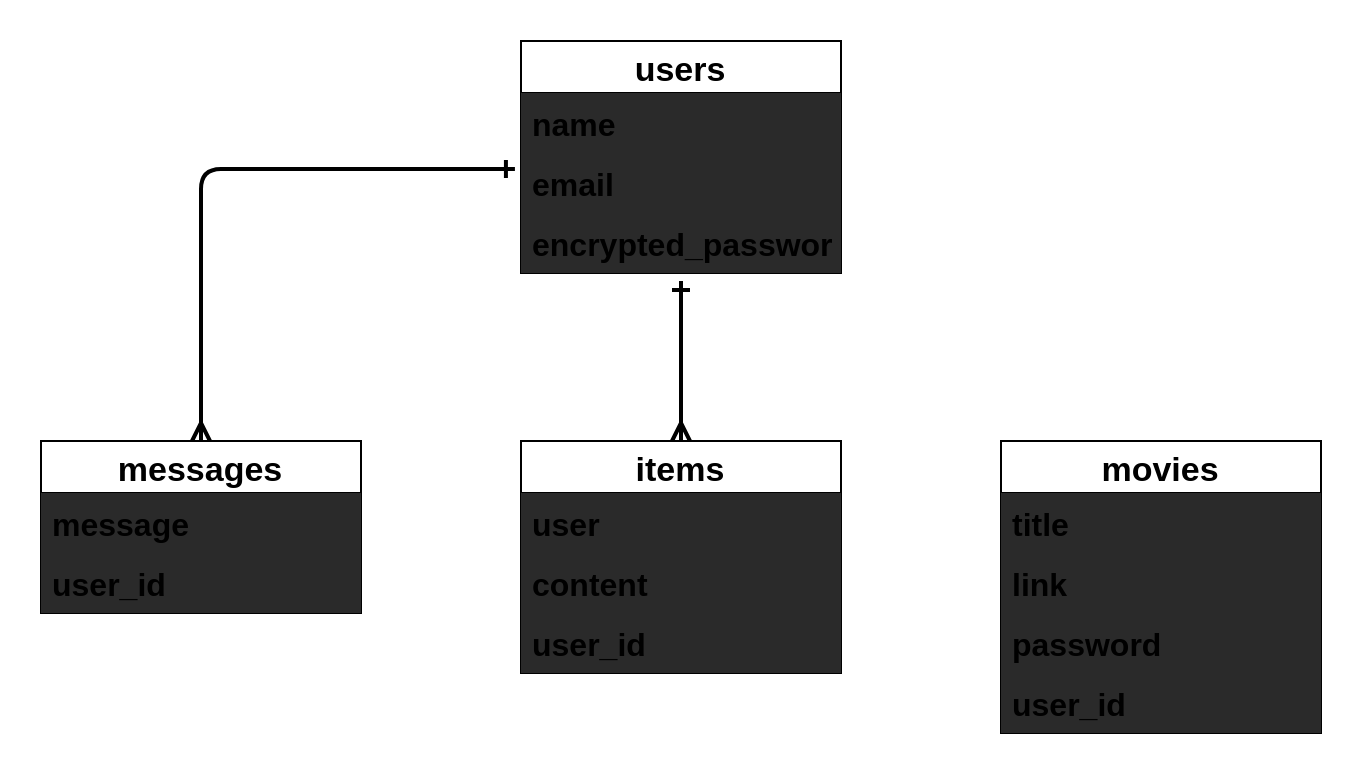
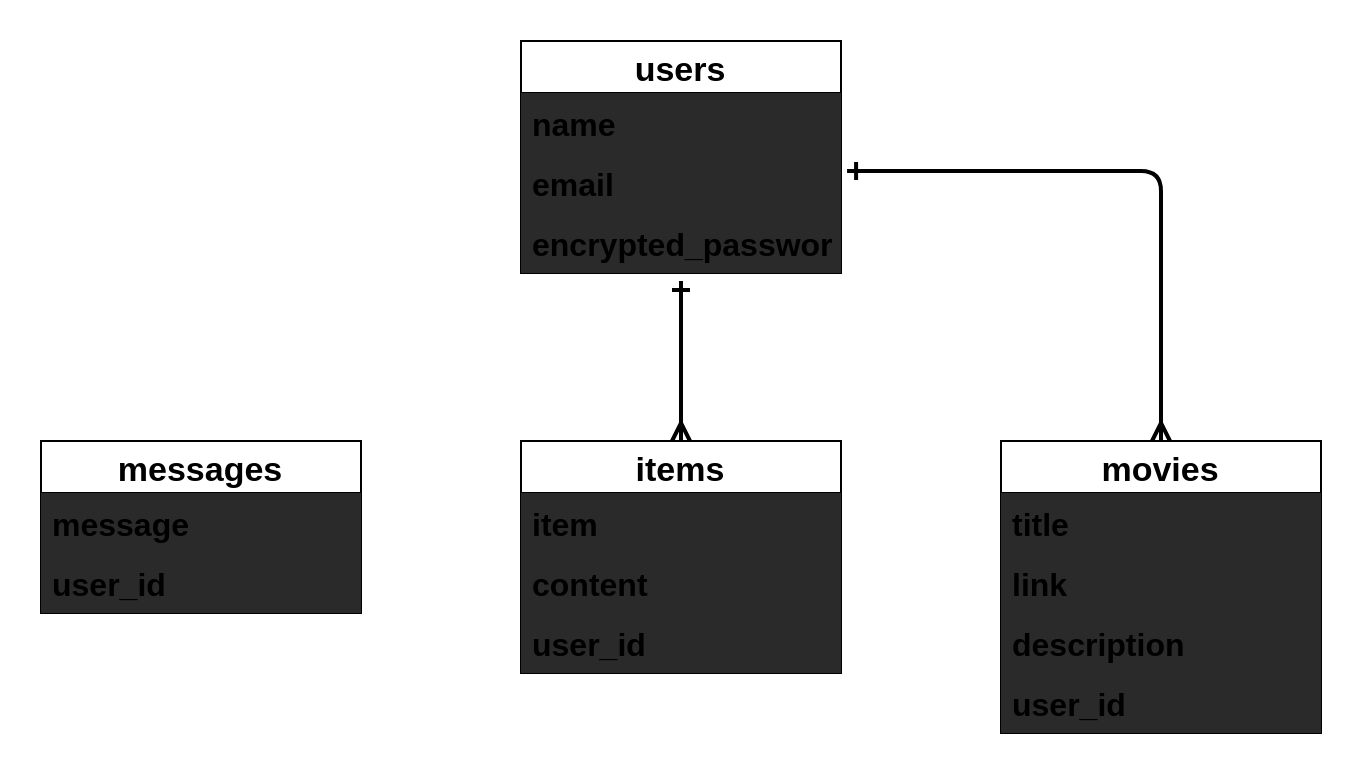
(229, 169) -> none
none -> (1132, 171)
(568, 525) -> (564, 525)
(1084, 645) -> (1102, 645)
